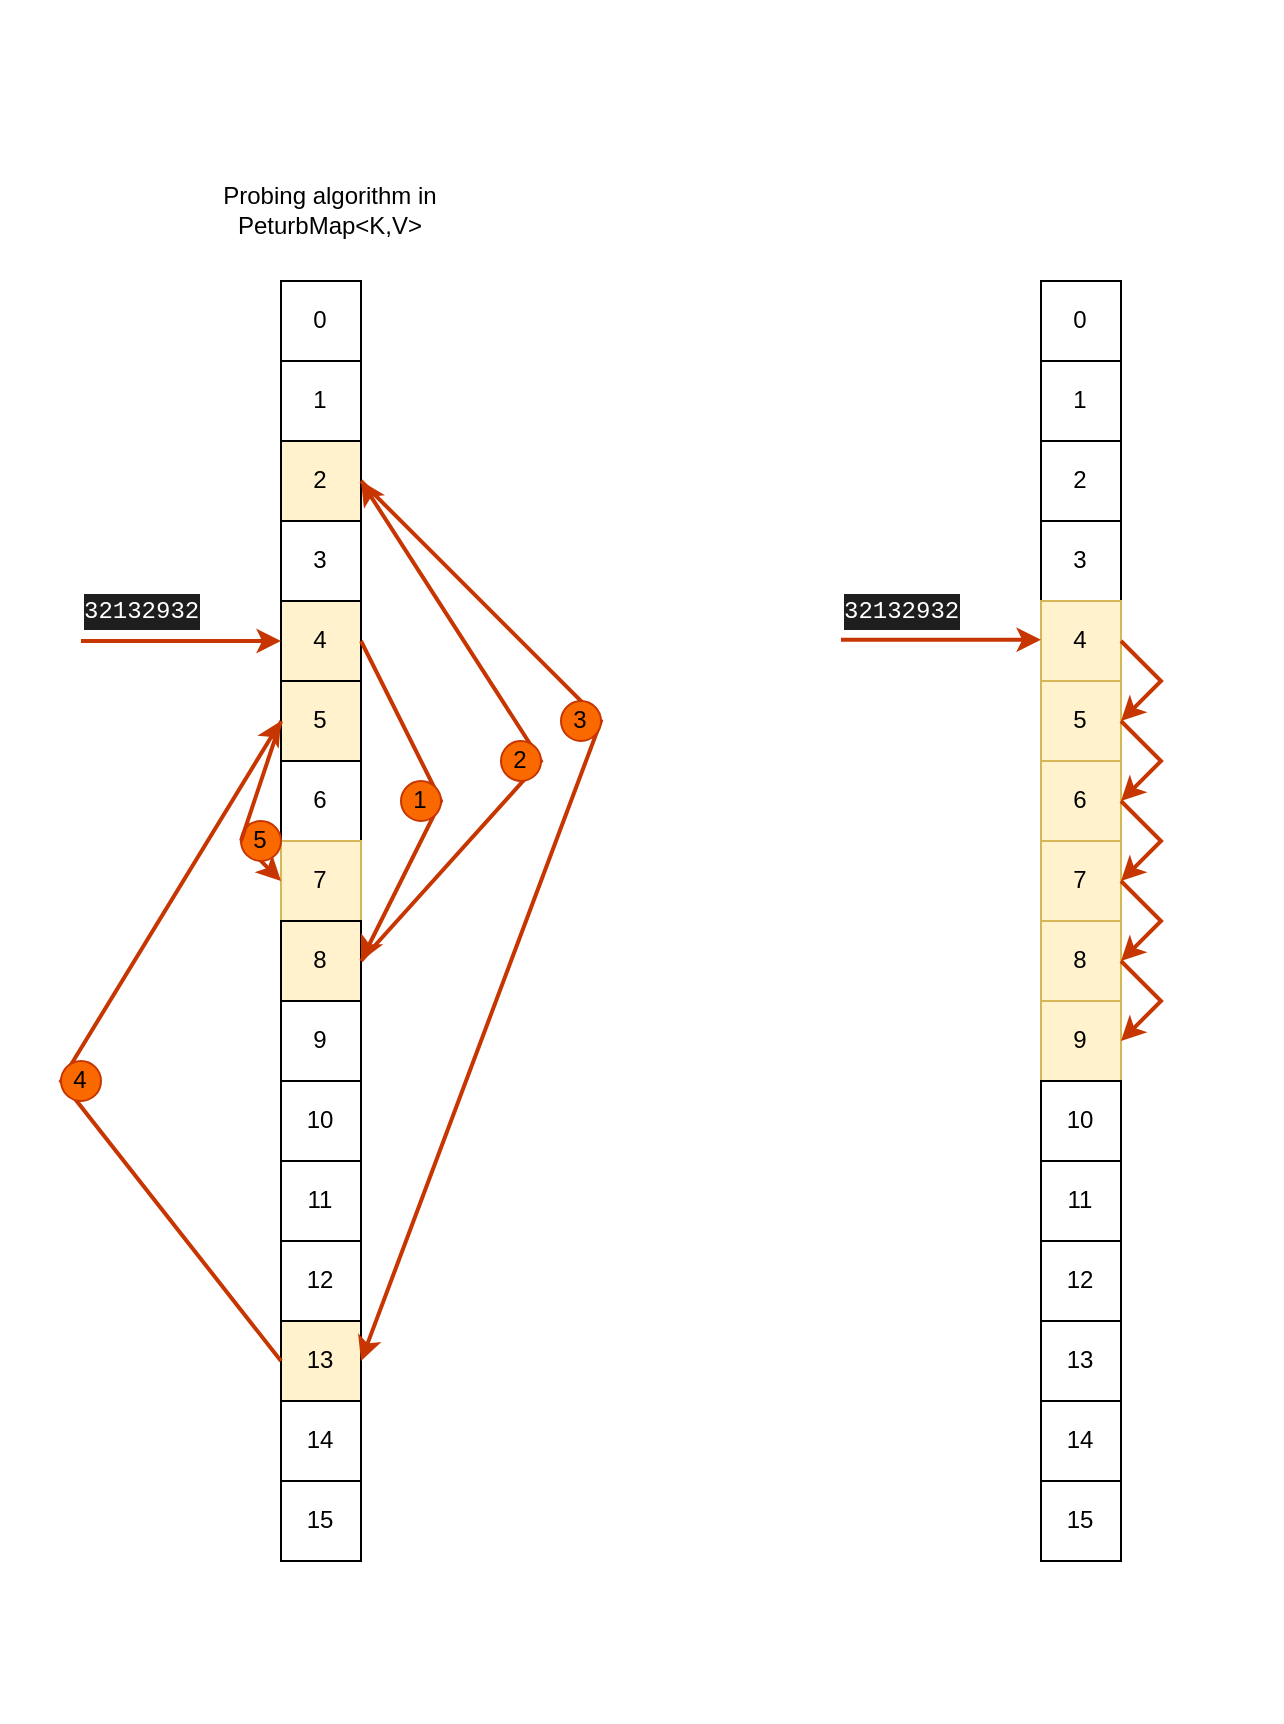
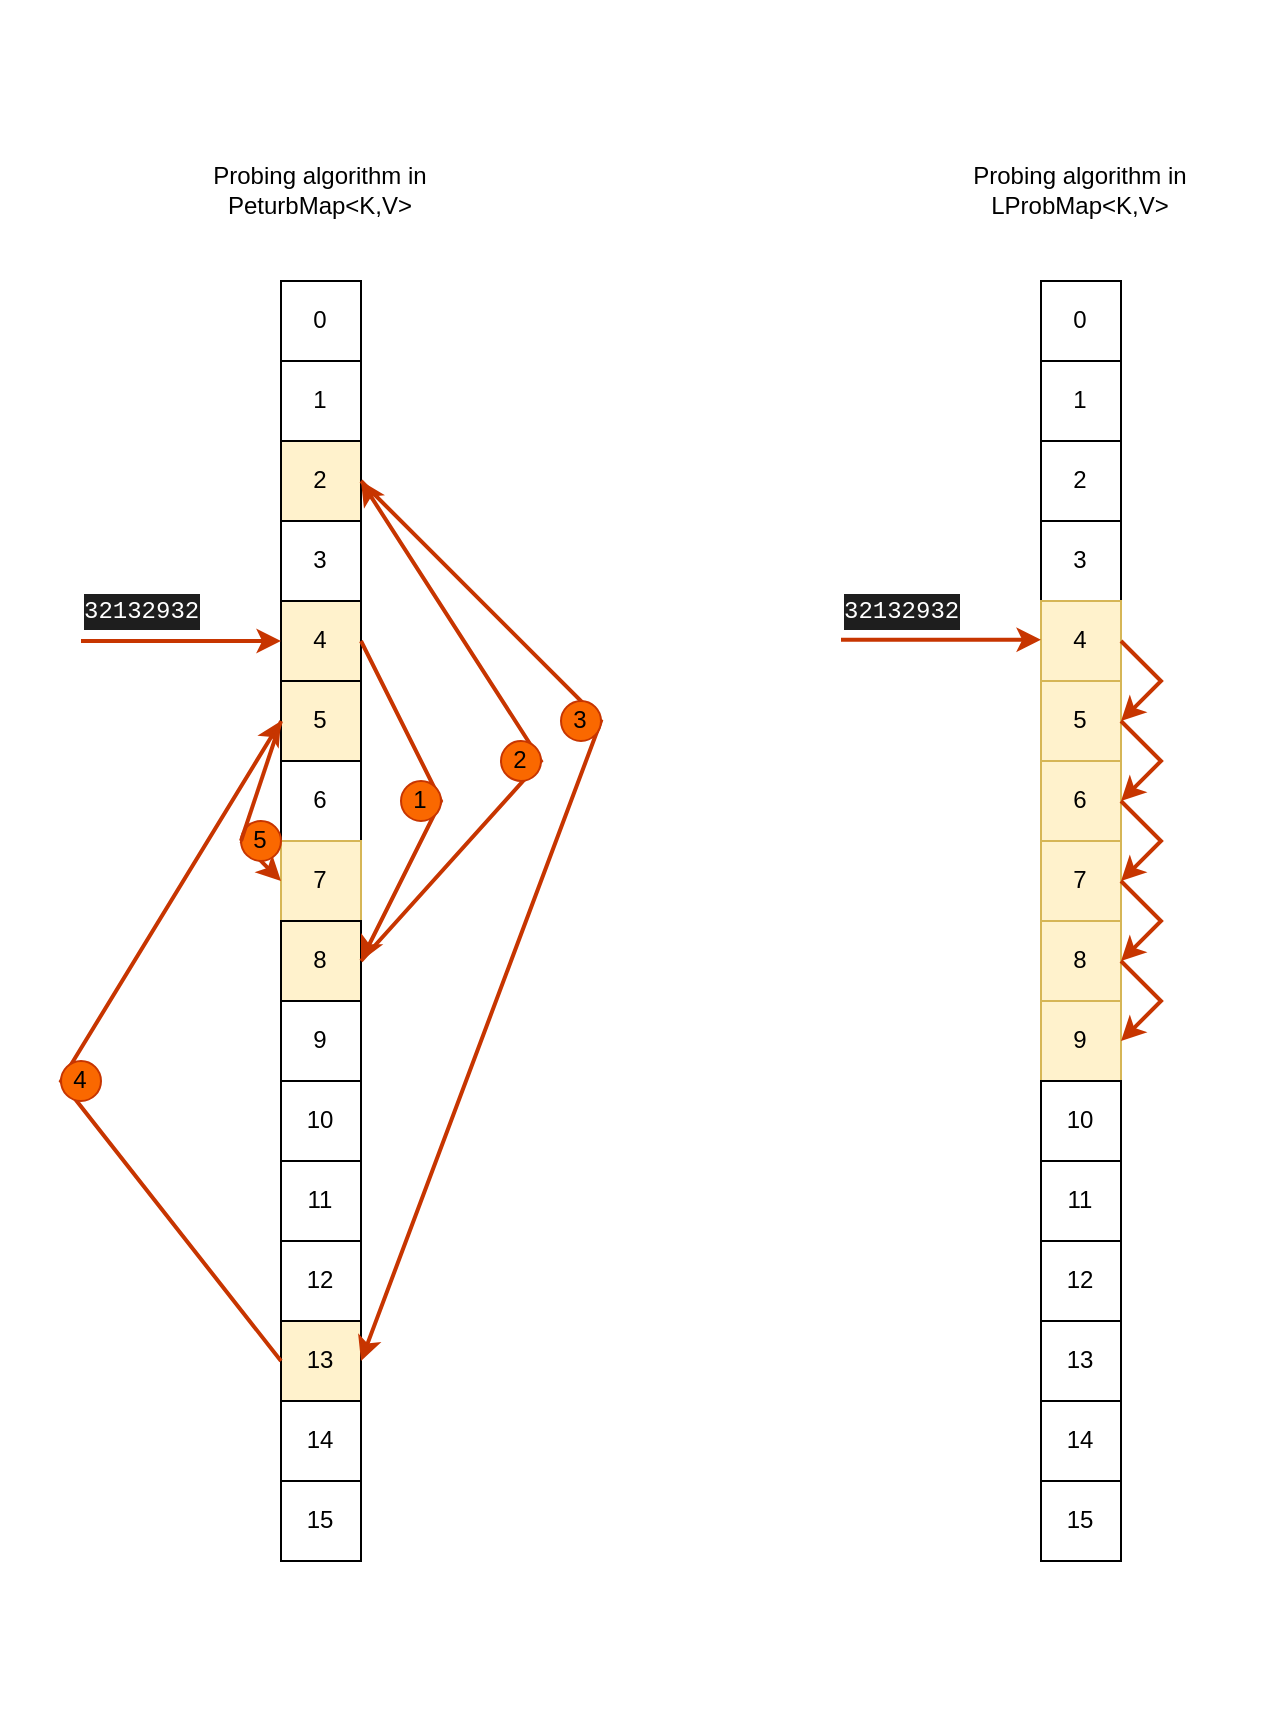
none -> (1081, 191)
(331, 211) -> (321, 191)
